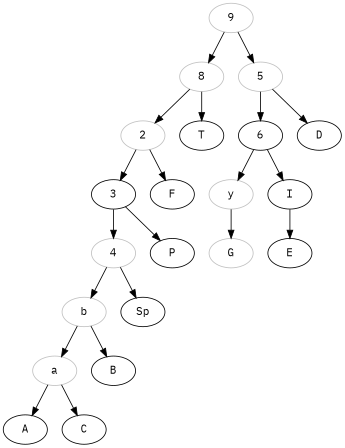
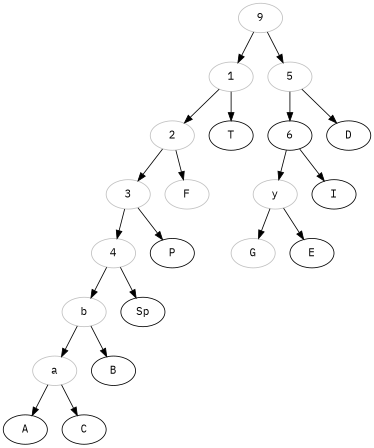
(202, 77) -> (231, 77)
(114, 194) -> (128, 194)
(172, 194) -> (187, 194)
(290, 220) -> (291, 220)
